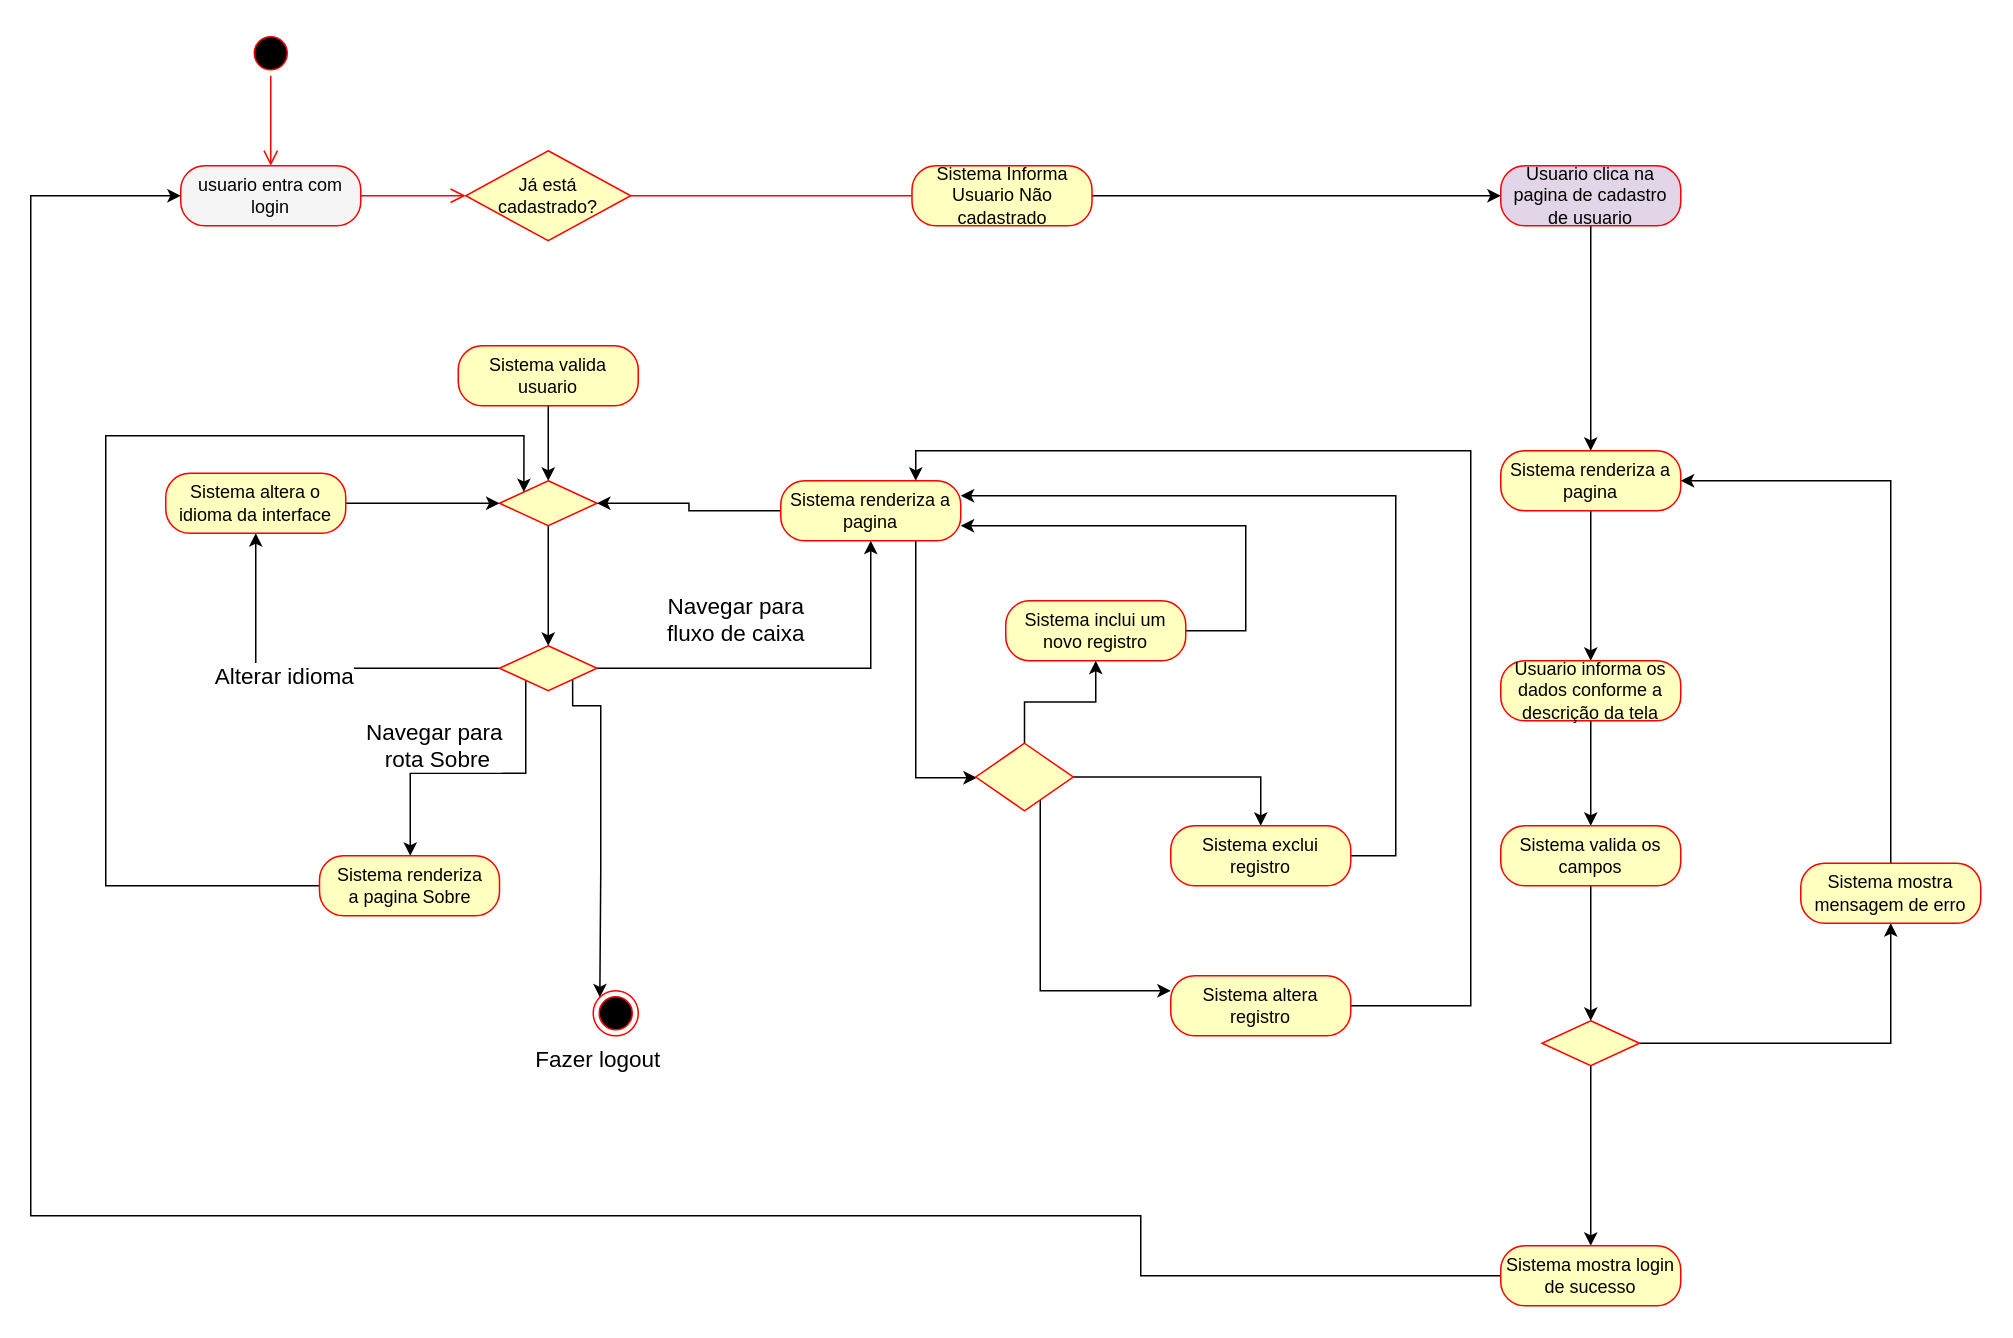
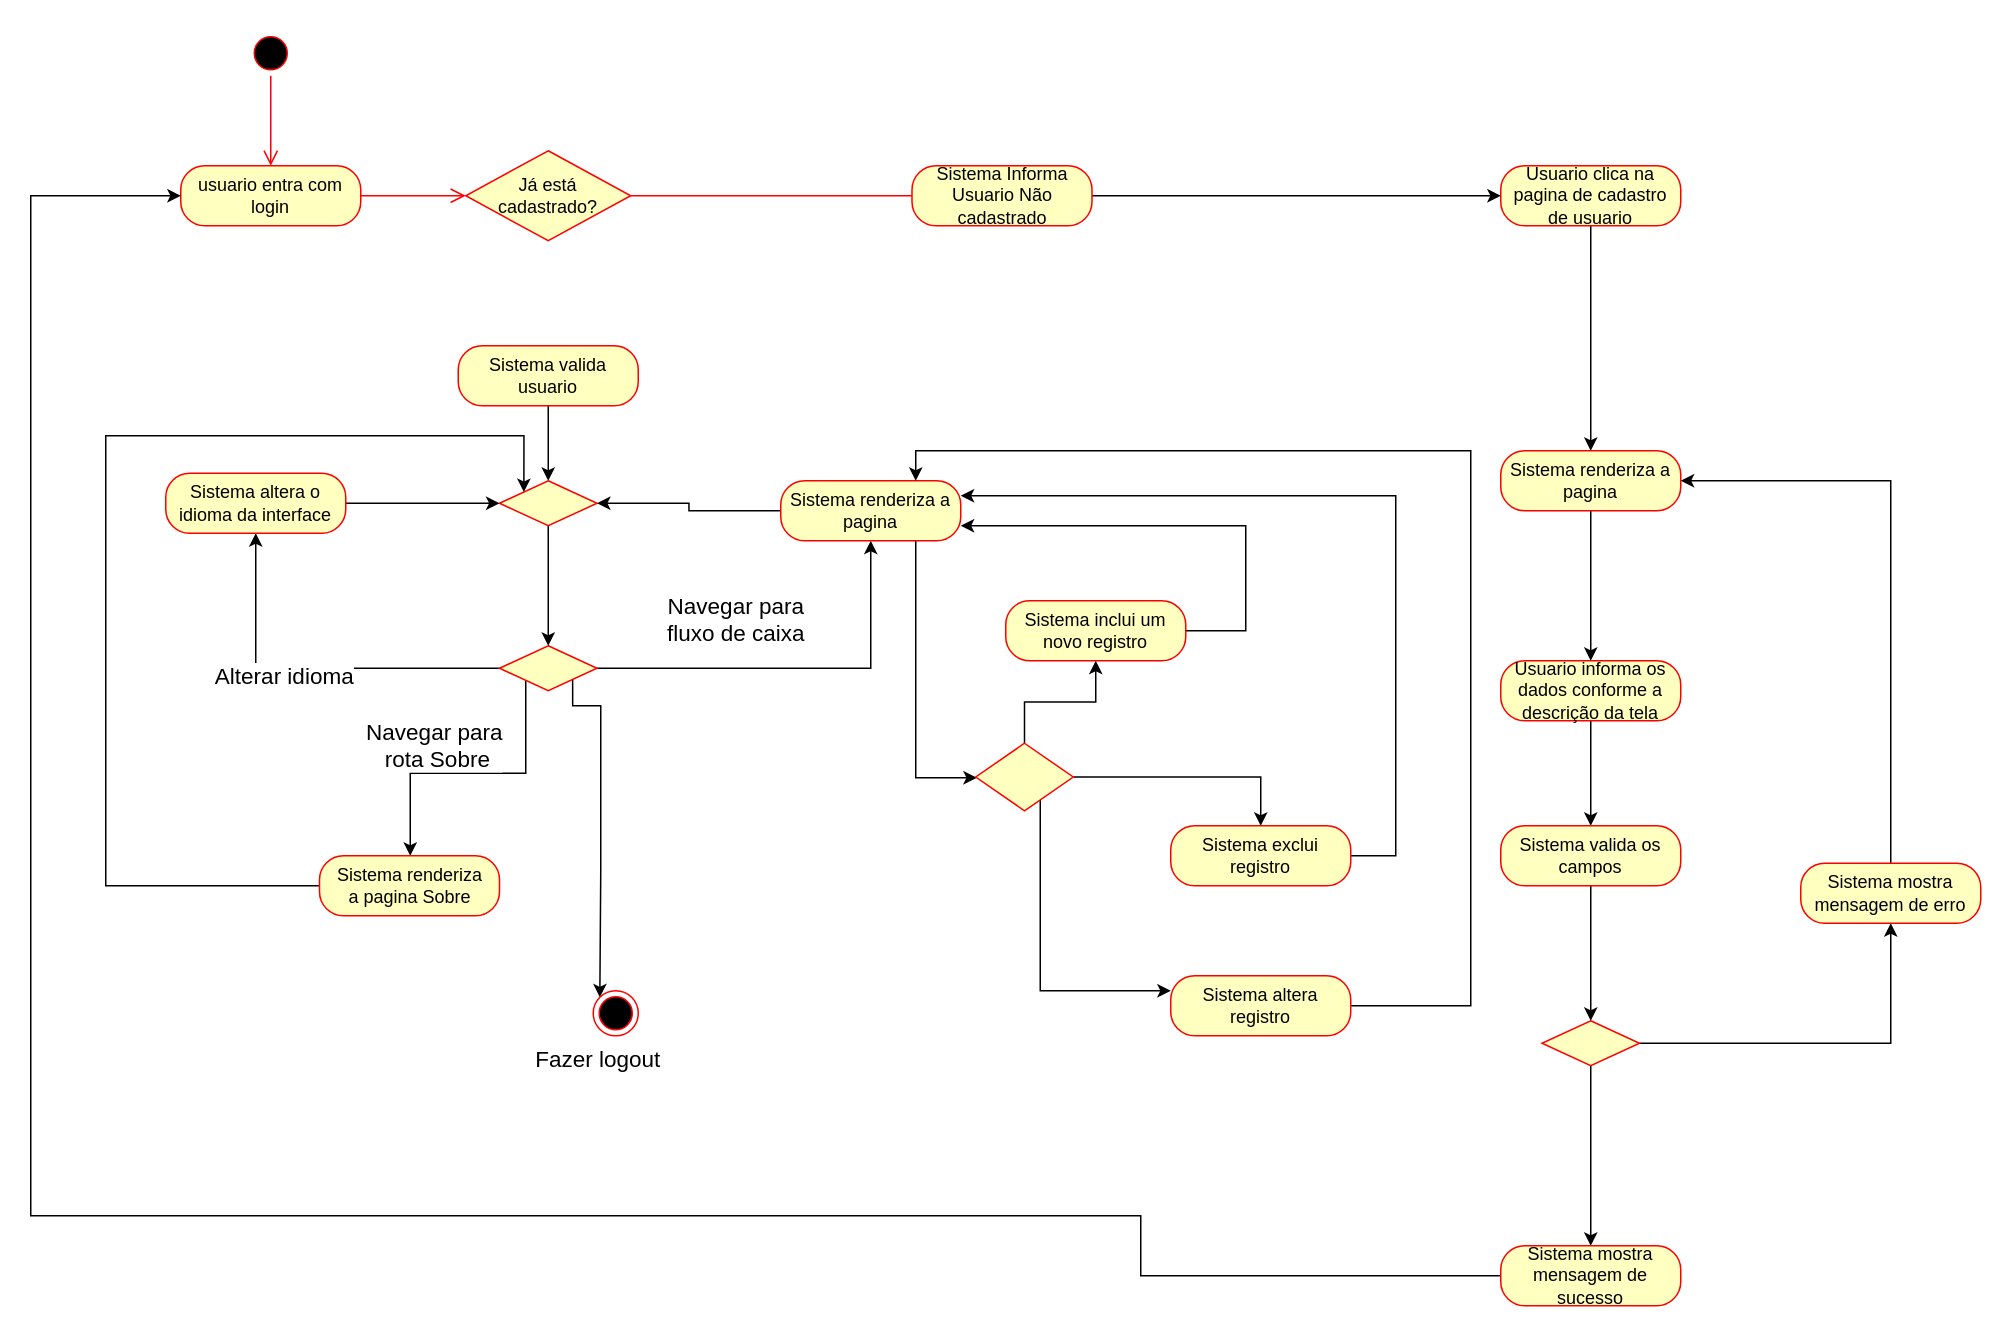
(271, 196) -> (271, 196)
(1591, 196) -> (1591, 196)
(1591, 1276) -> (1591, 1276)
